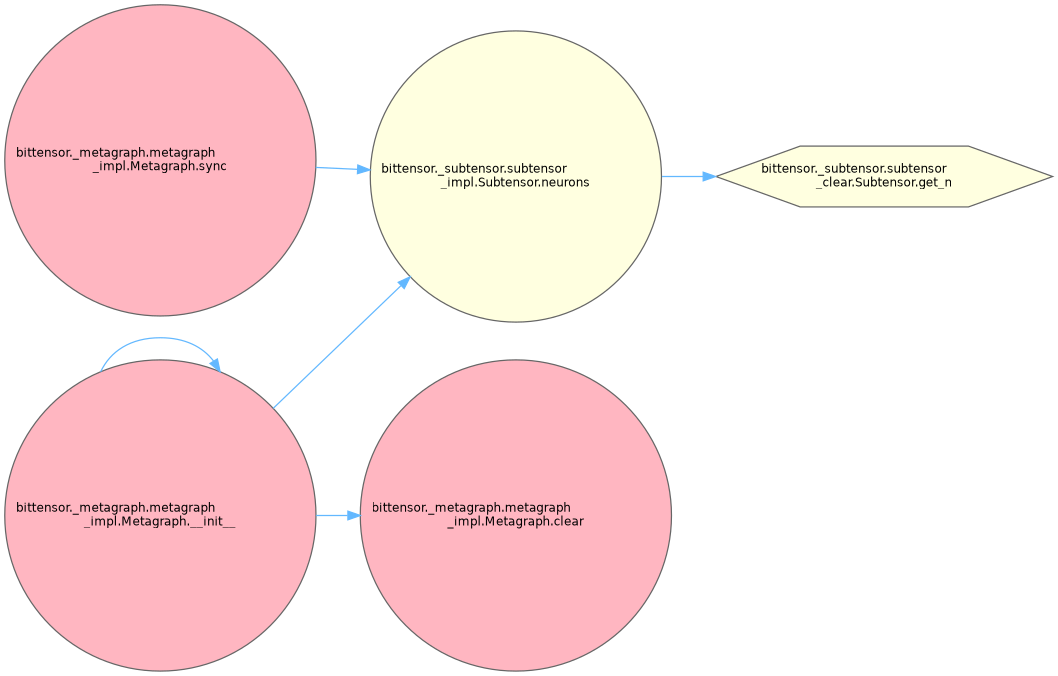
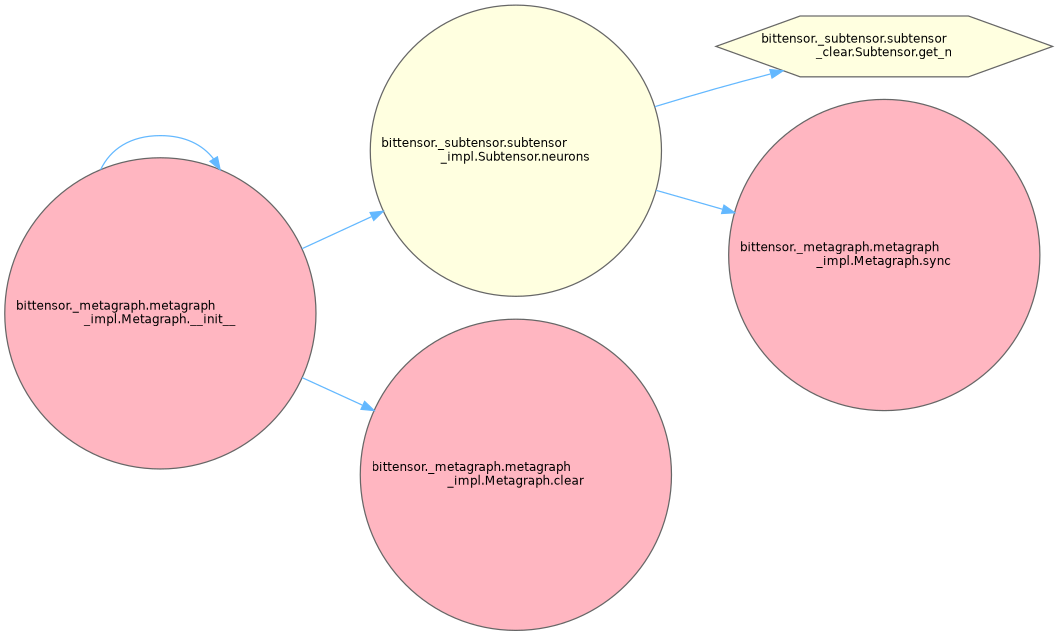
(337, 168) -> (689, 200)
